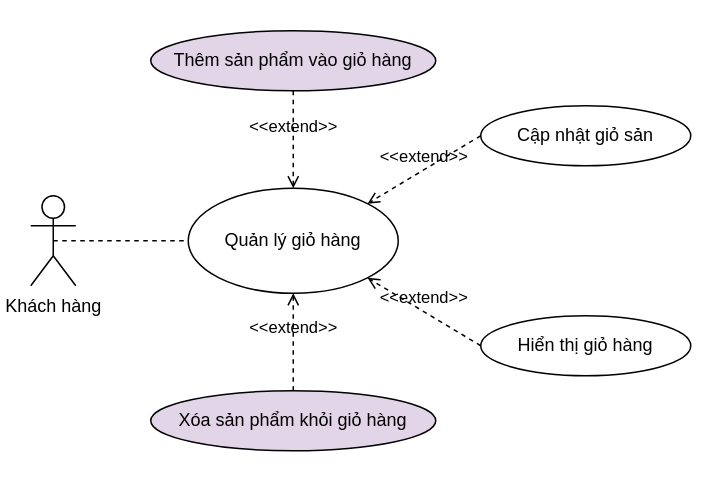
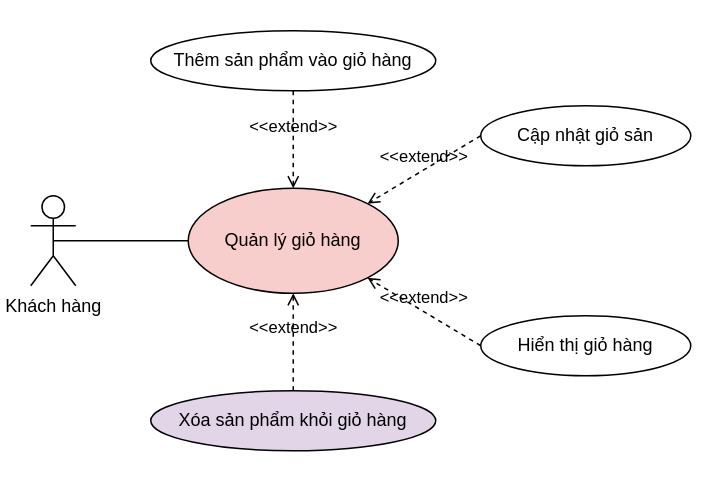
(293, 61) -> (293, 61)
(122, 241) -> (122, 241)
(293, 241) -> (293, 241)
